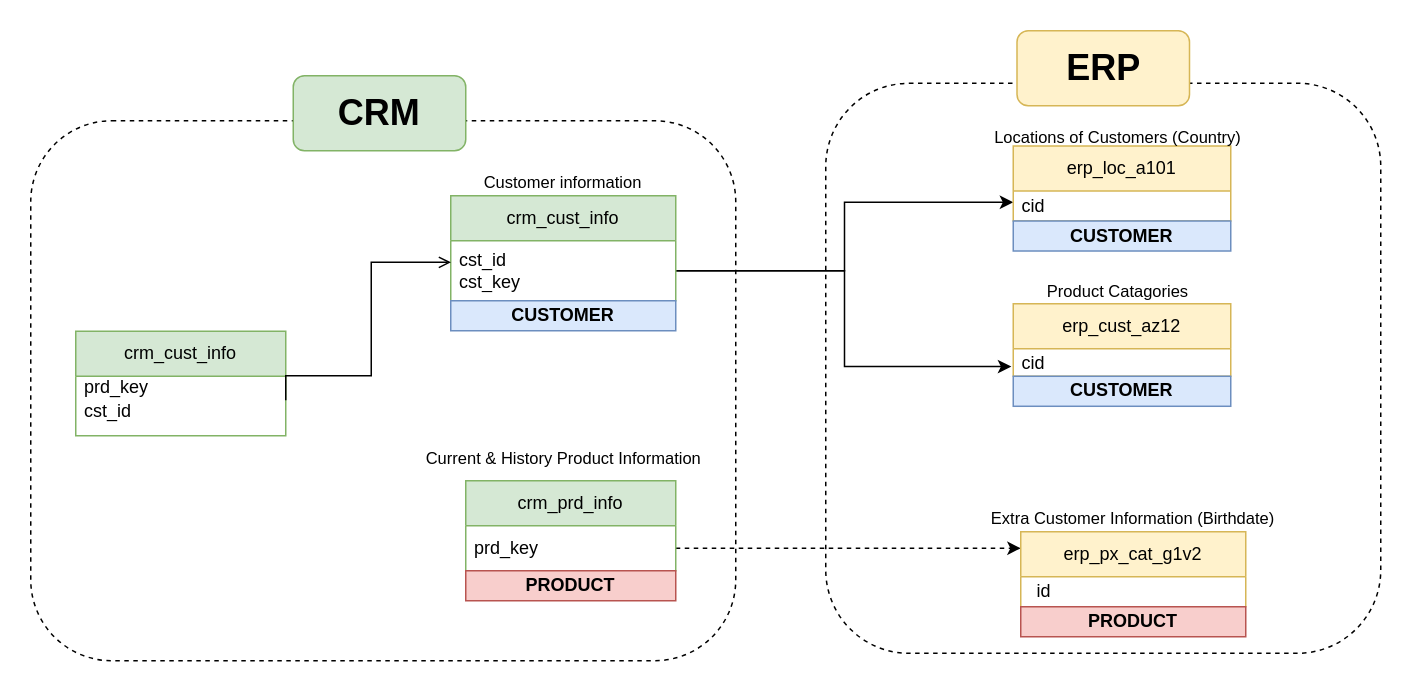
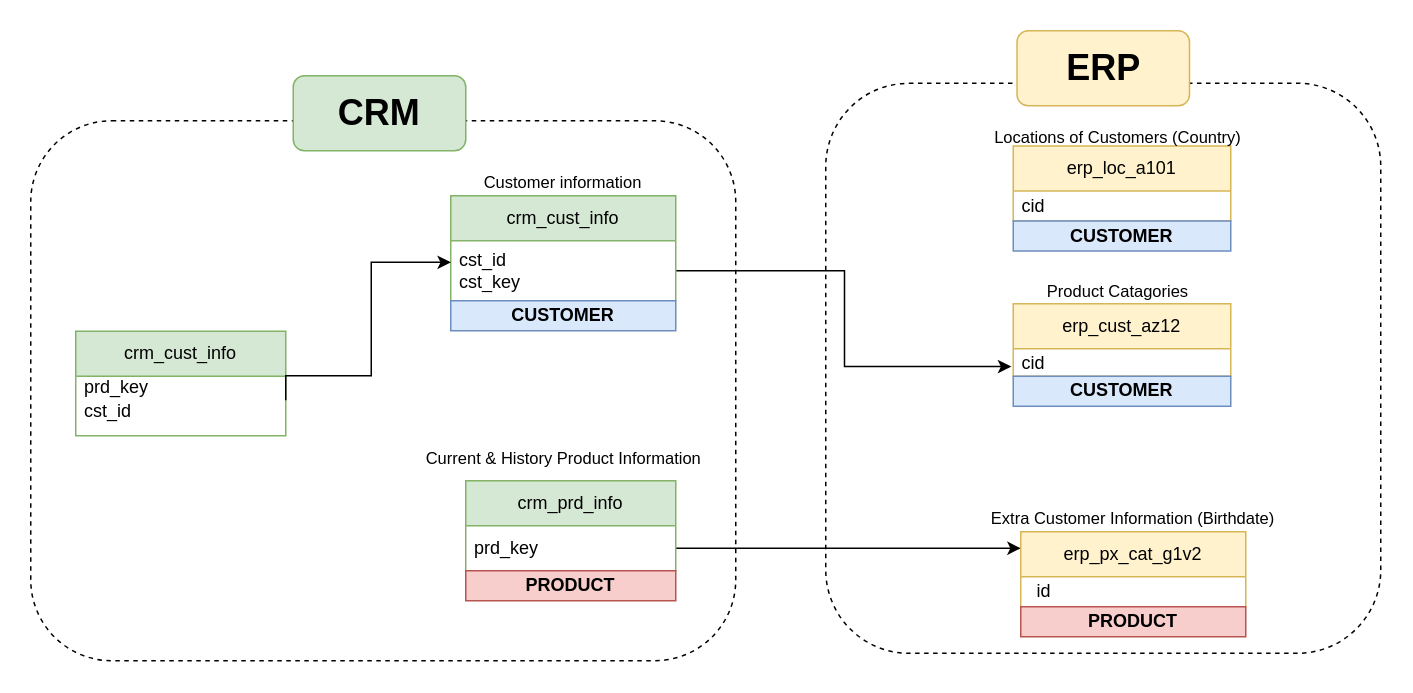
(892, 202) -> none
(441, 262) -> (439, 262)
(844, 548) -> (844, 548)
